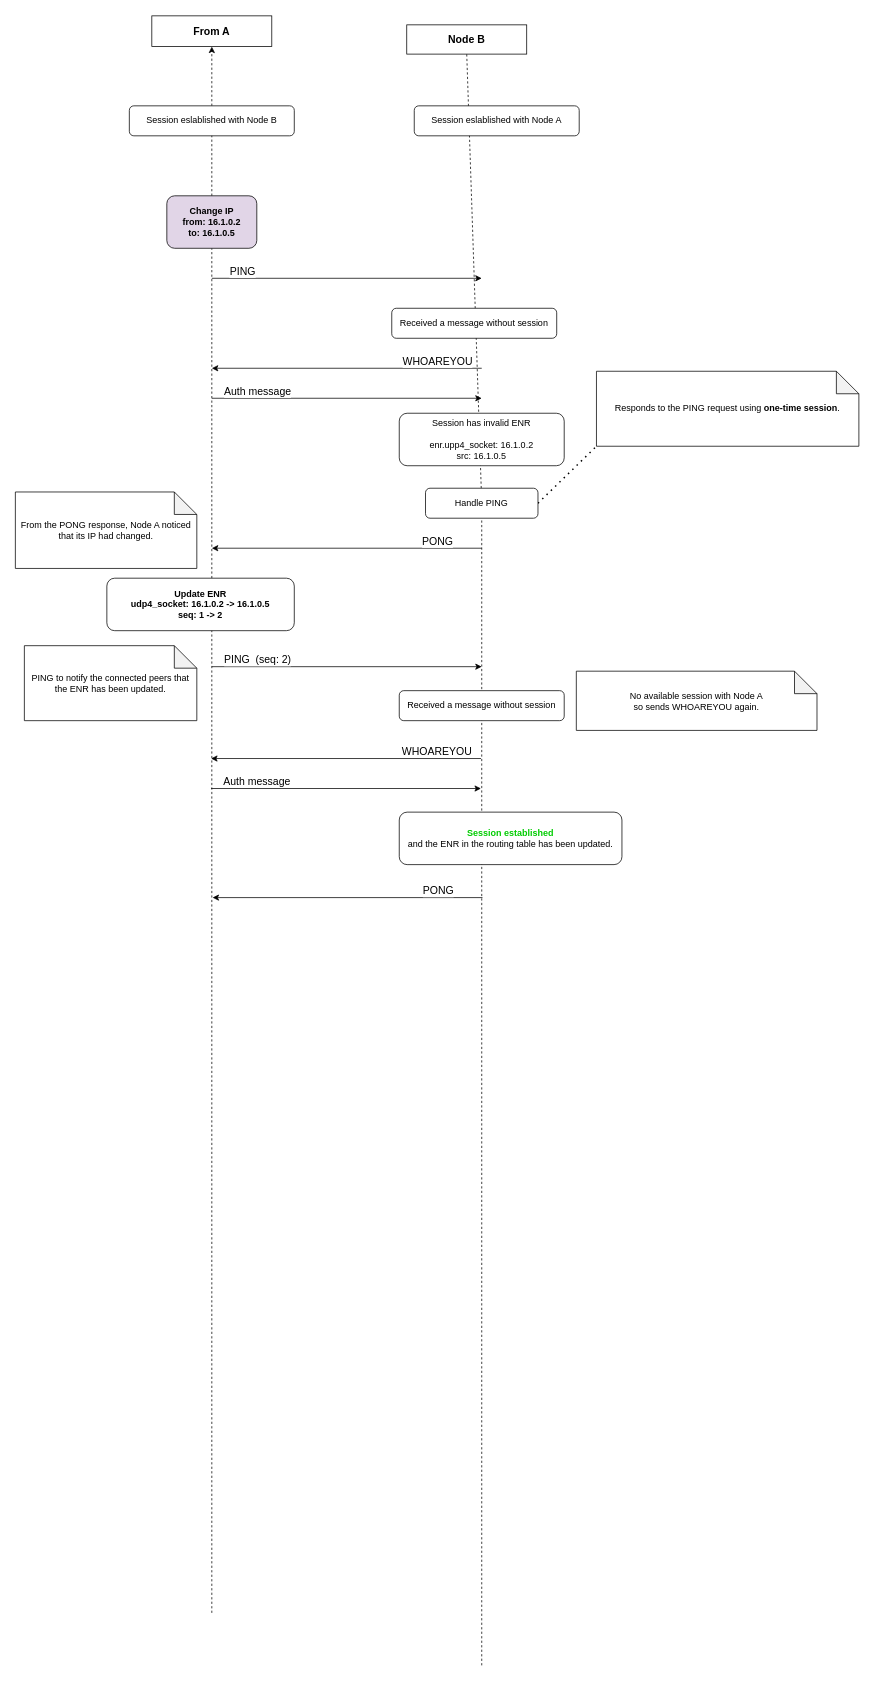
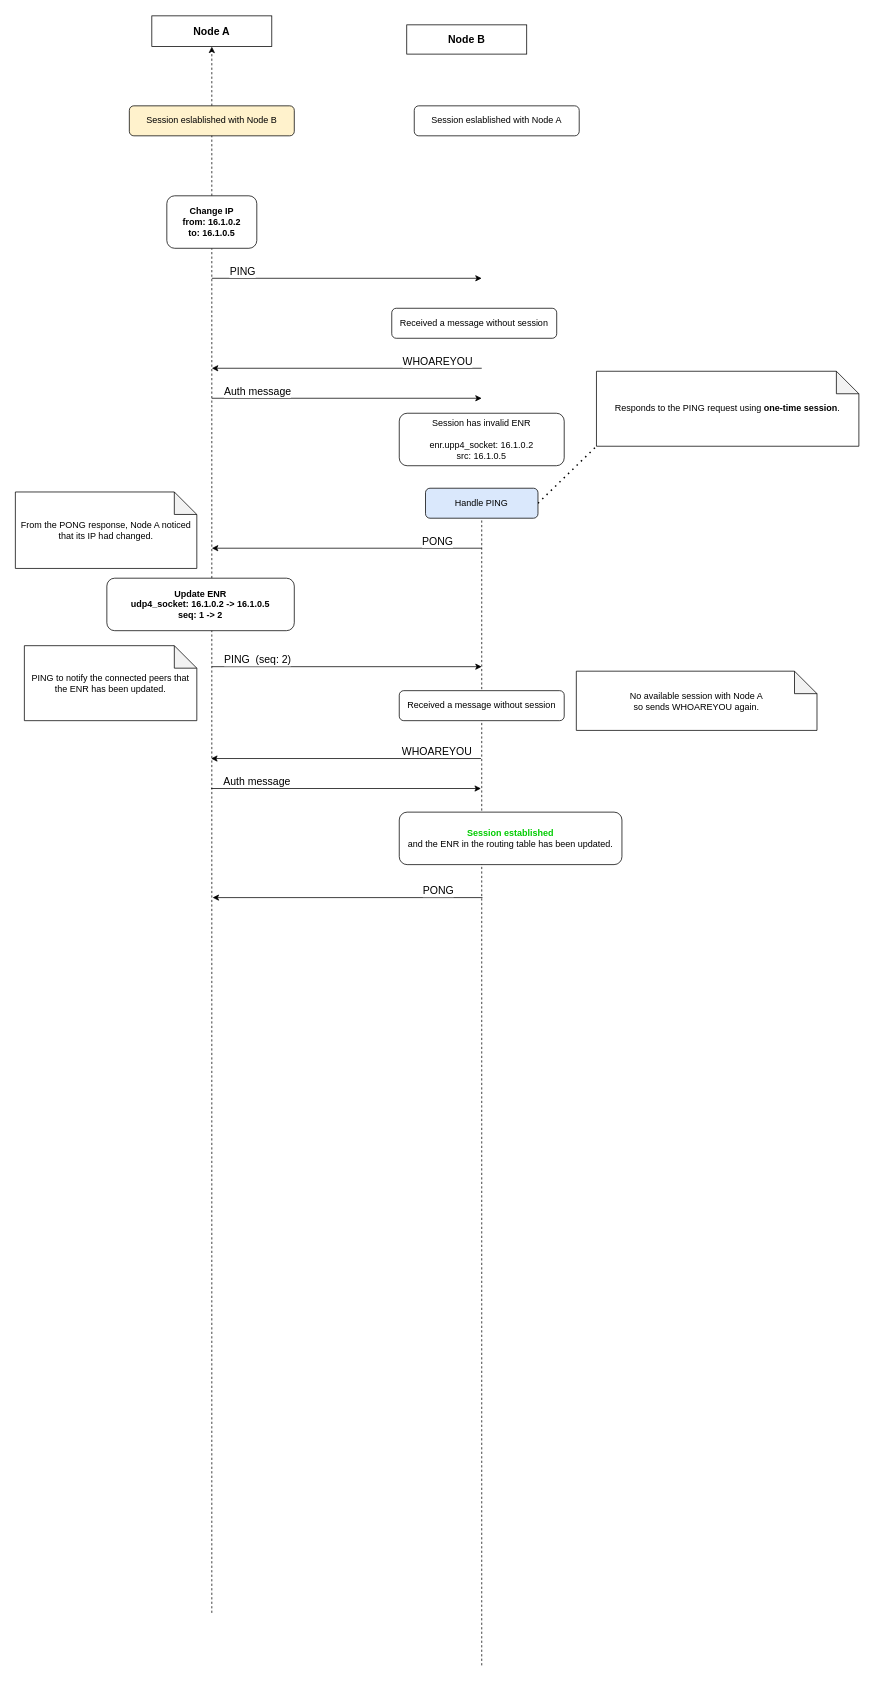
(212, 31) -> (212, 31)
(212, 120) -> (212, 120)
(212, 222) -> (212, 222)
(472, 222) -> none
(482, 503) -> (482, 503)
